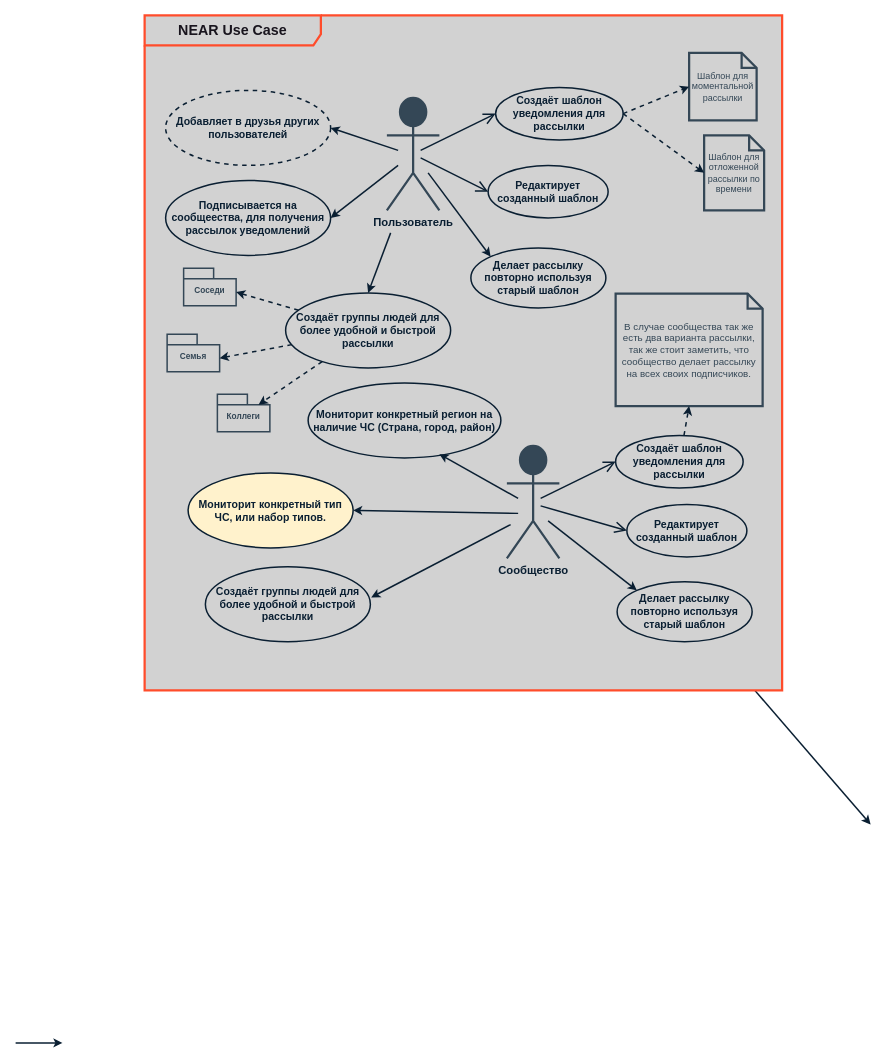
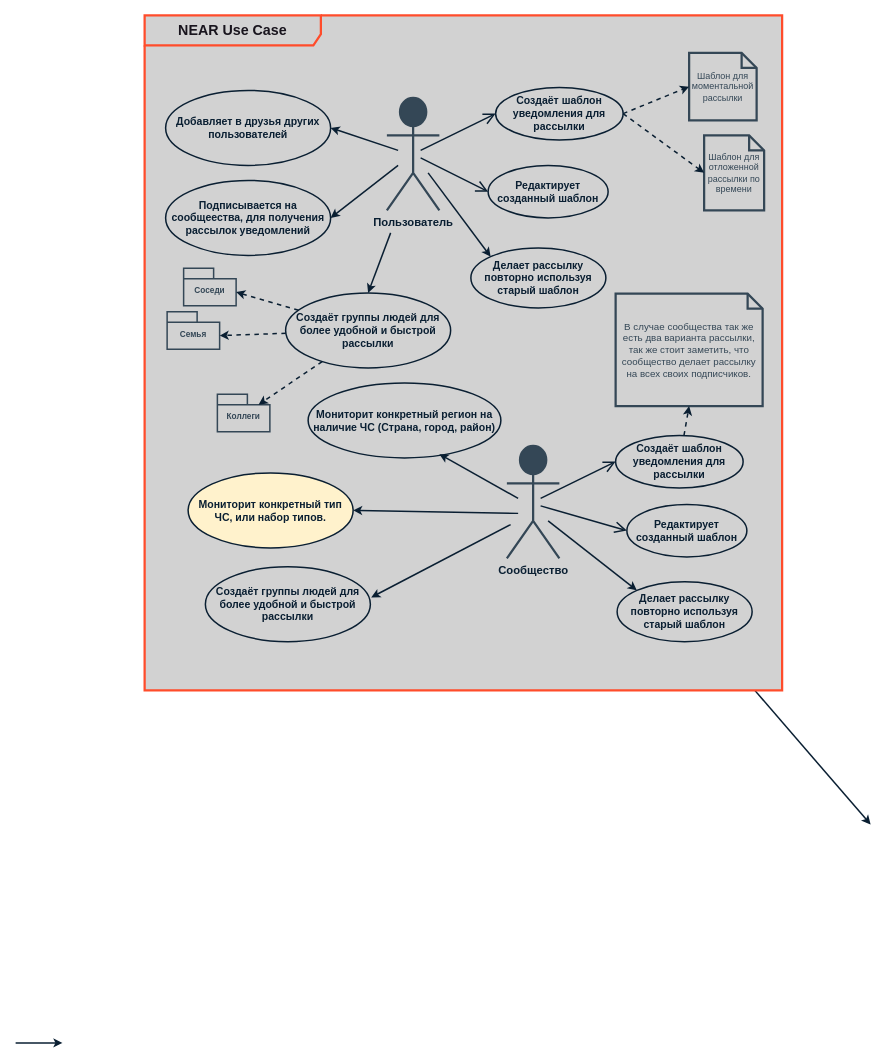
(248, 128) -> (248, 128)
(193, 353) -> (193, 330)
